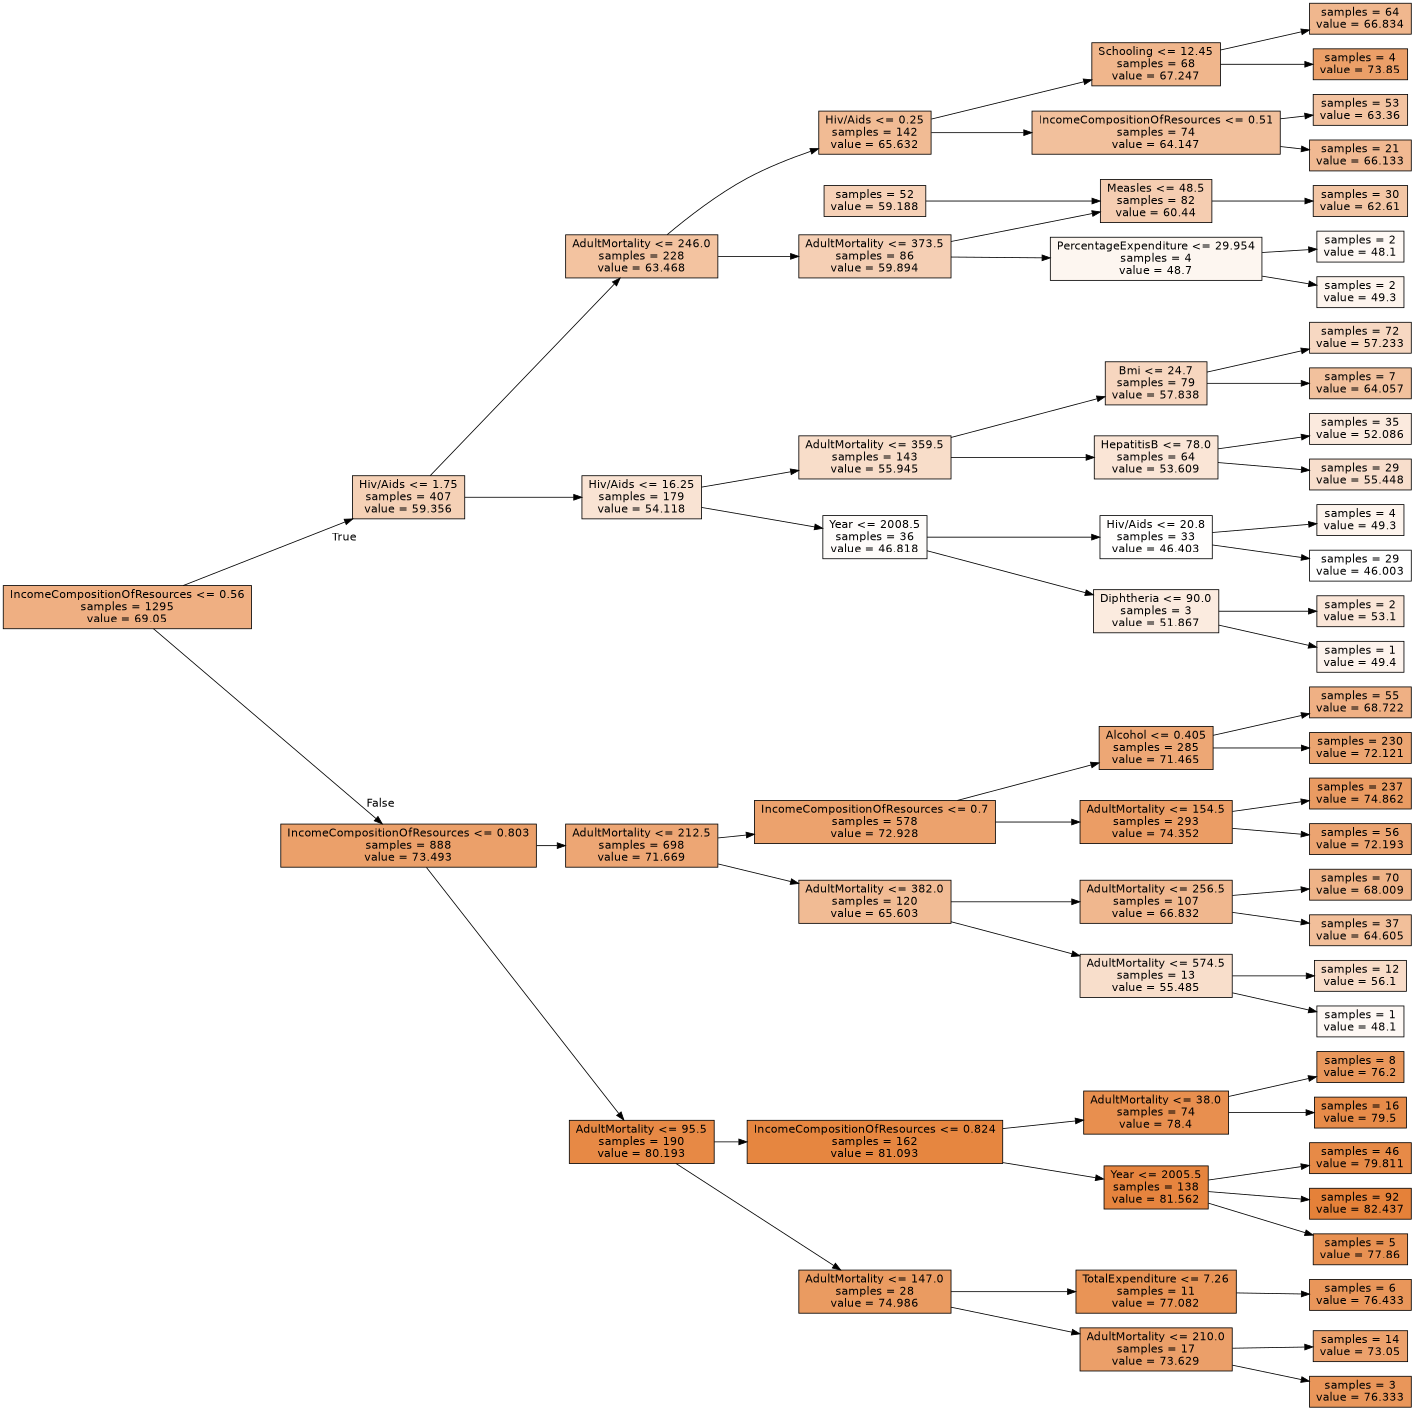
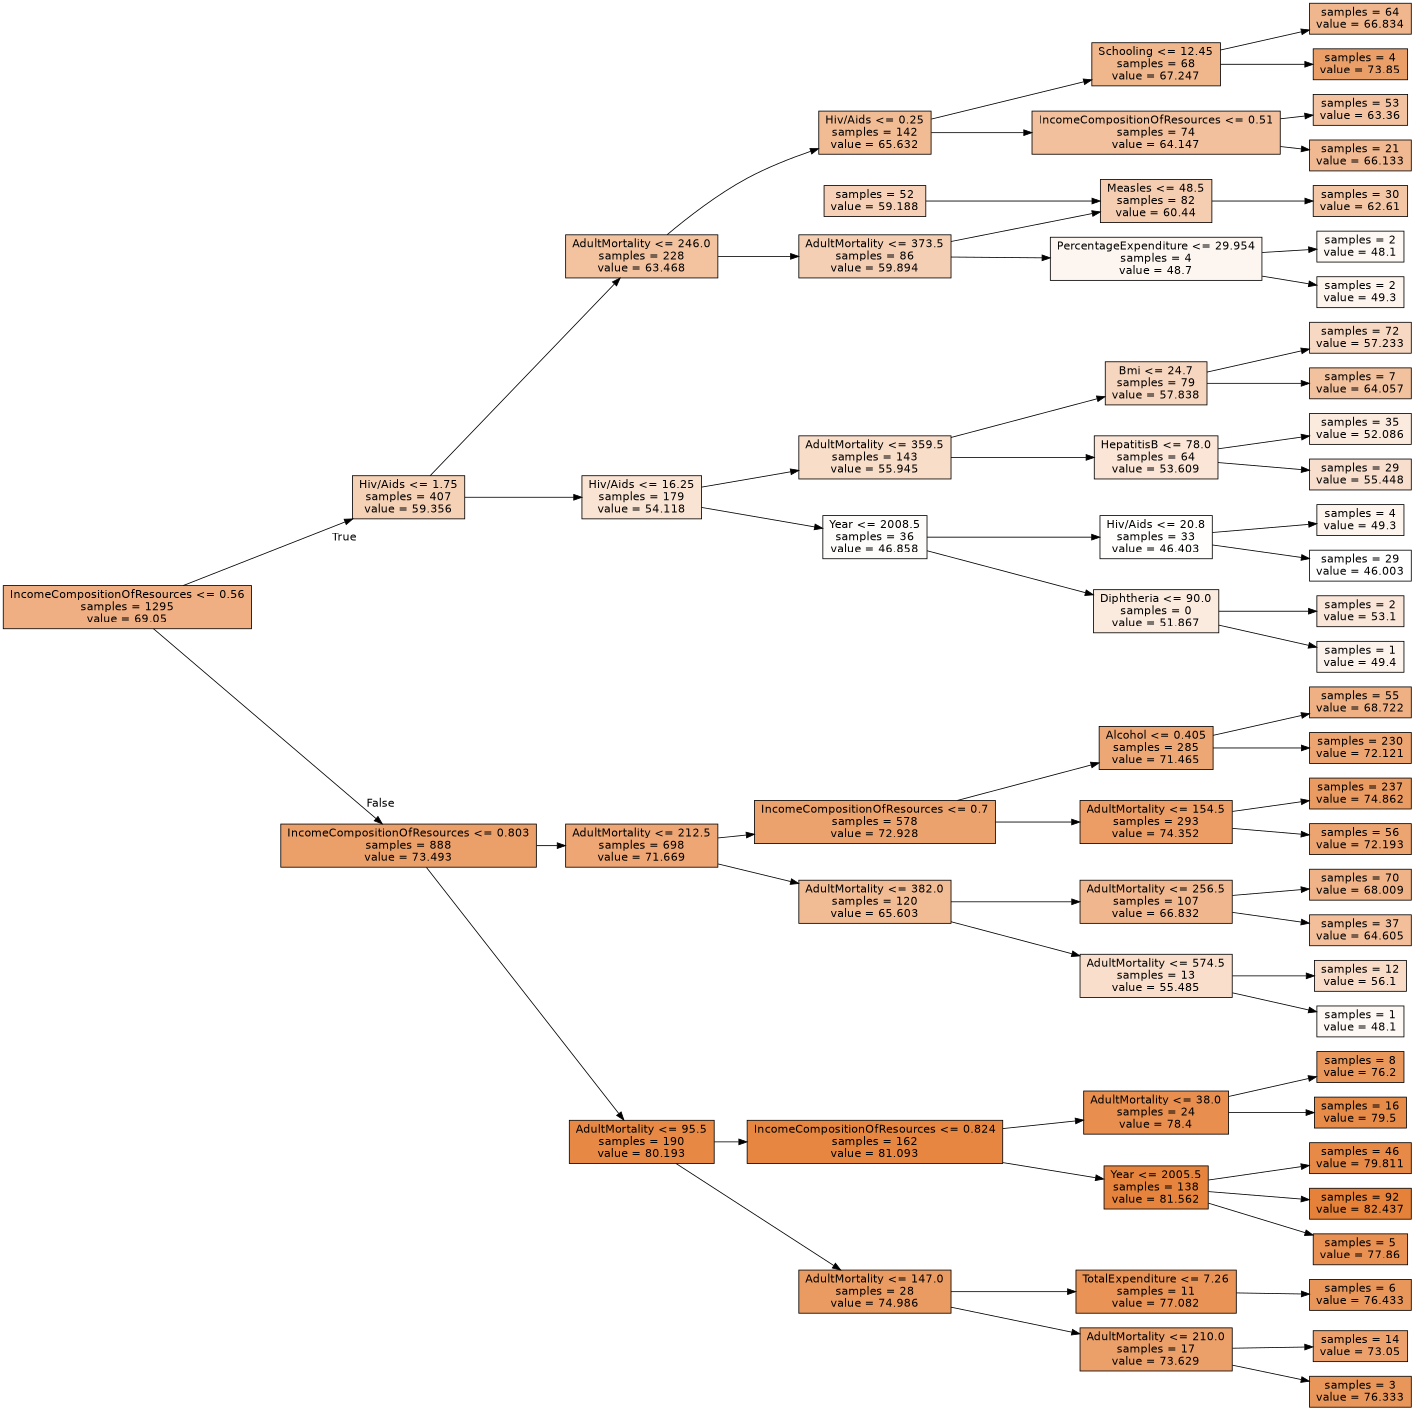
(875, 537) -> (875, 537)
(1156, 611) -> (1156, 611)
(1156, 1113) -> (1156, 1113)
